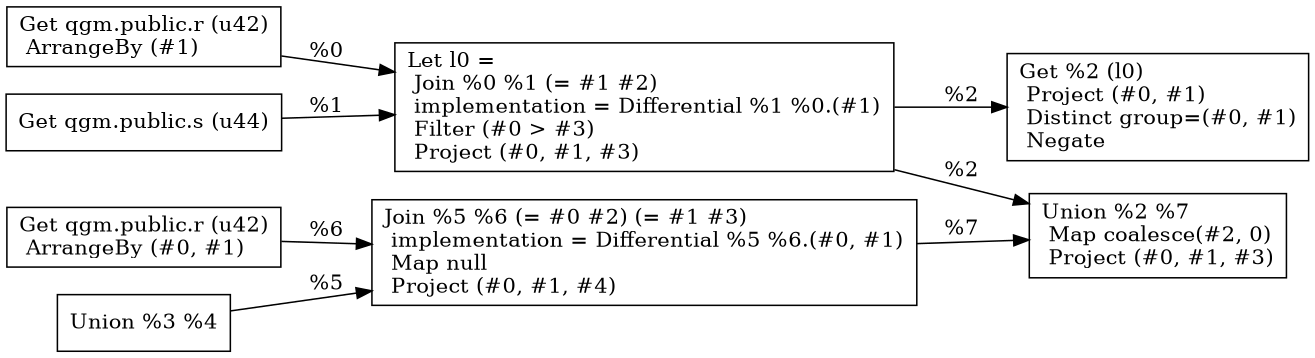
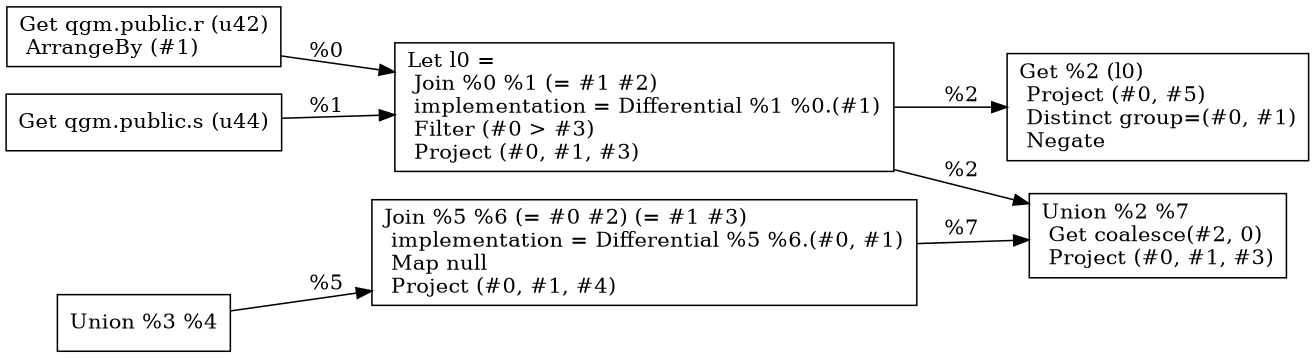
(1158, 107) -> (1158, 107)
(1158, 236) -> (1158, 236)
(144, 237) -> none
